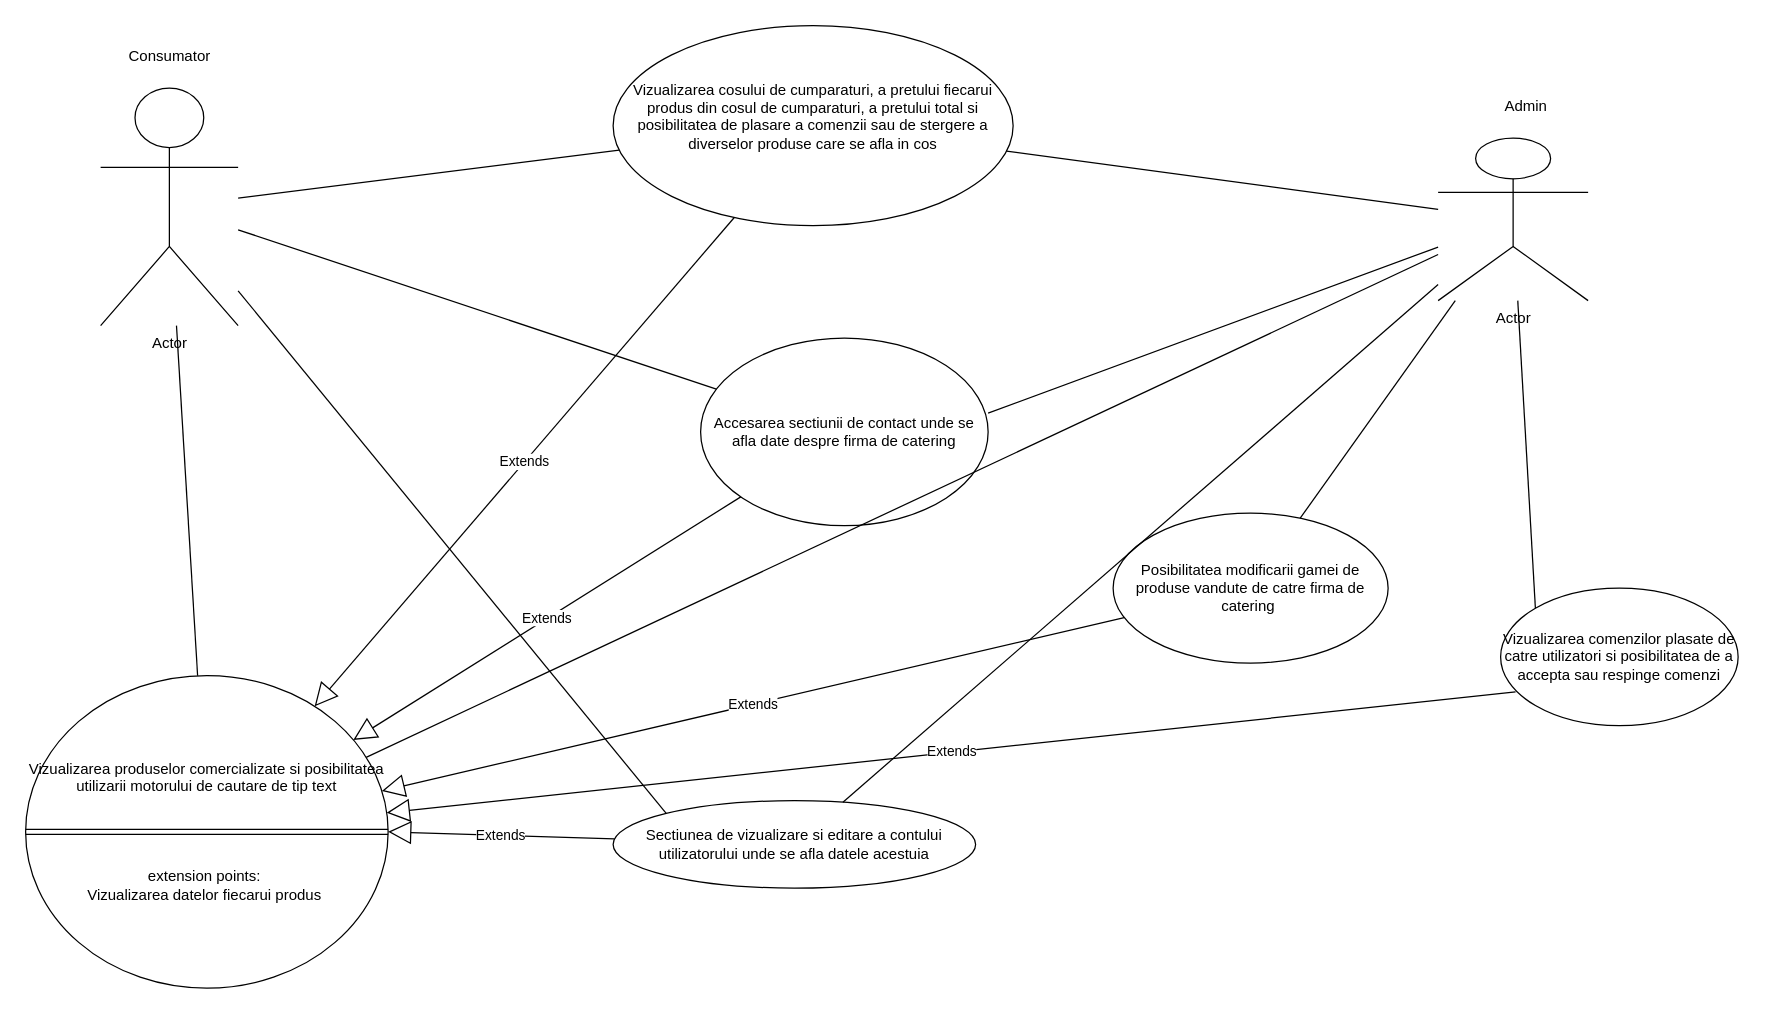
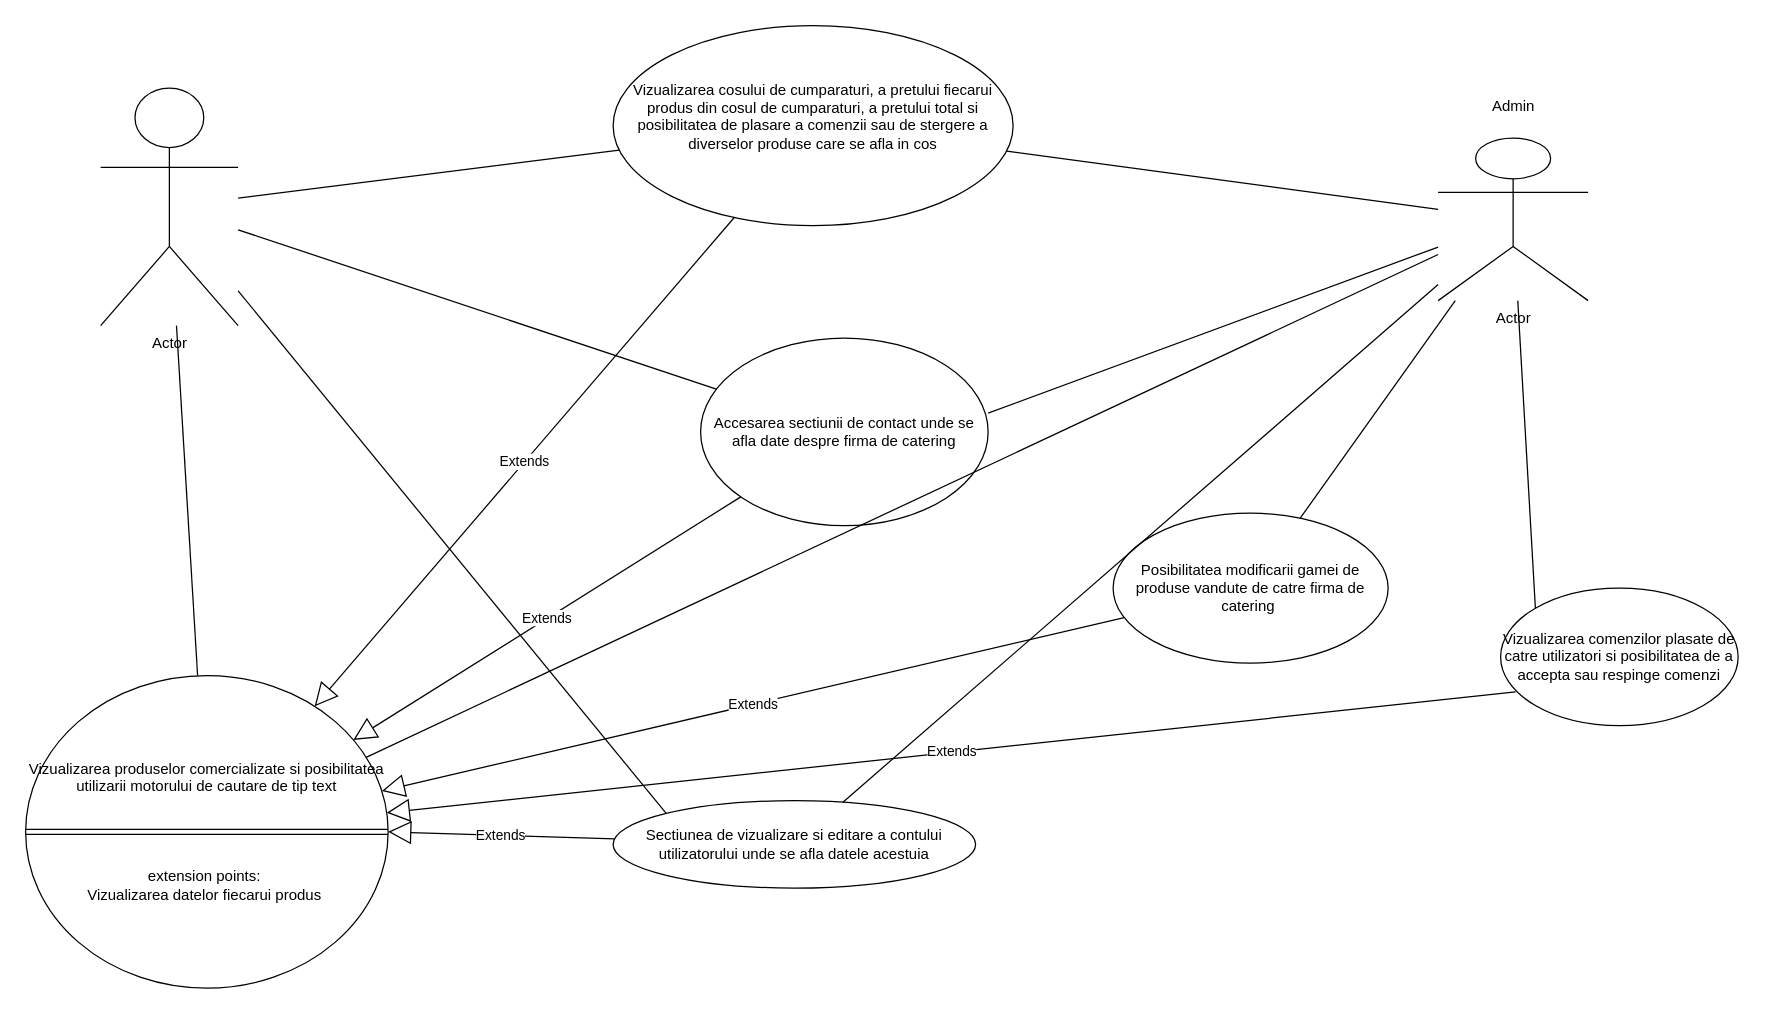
(169, 57) -> none
(1526, 107) -> (1513, 107)
